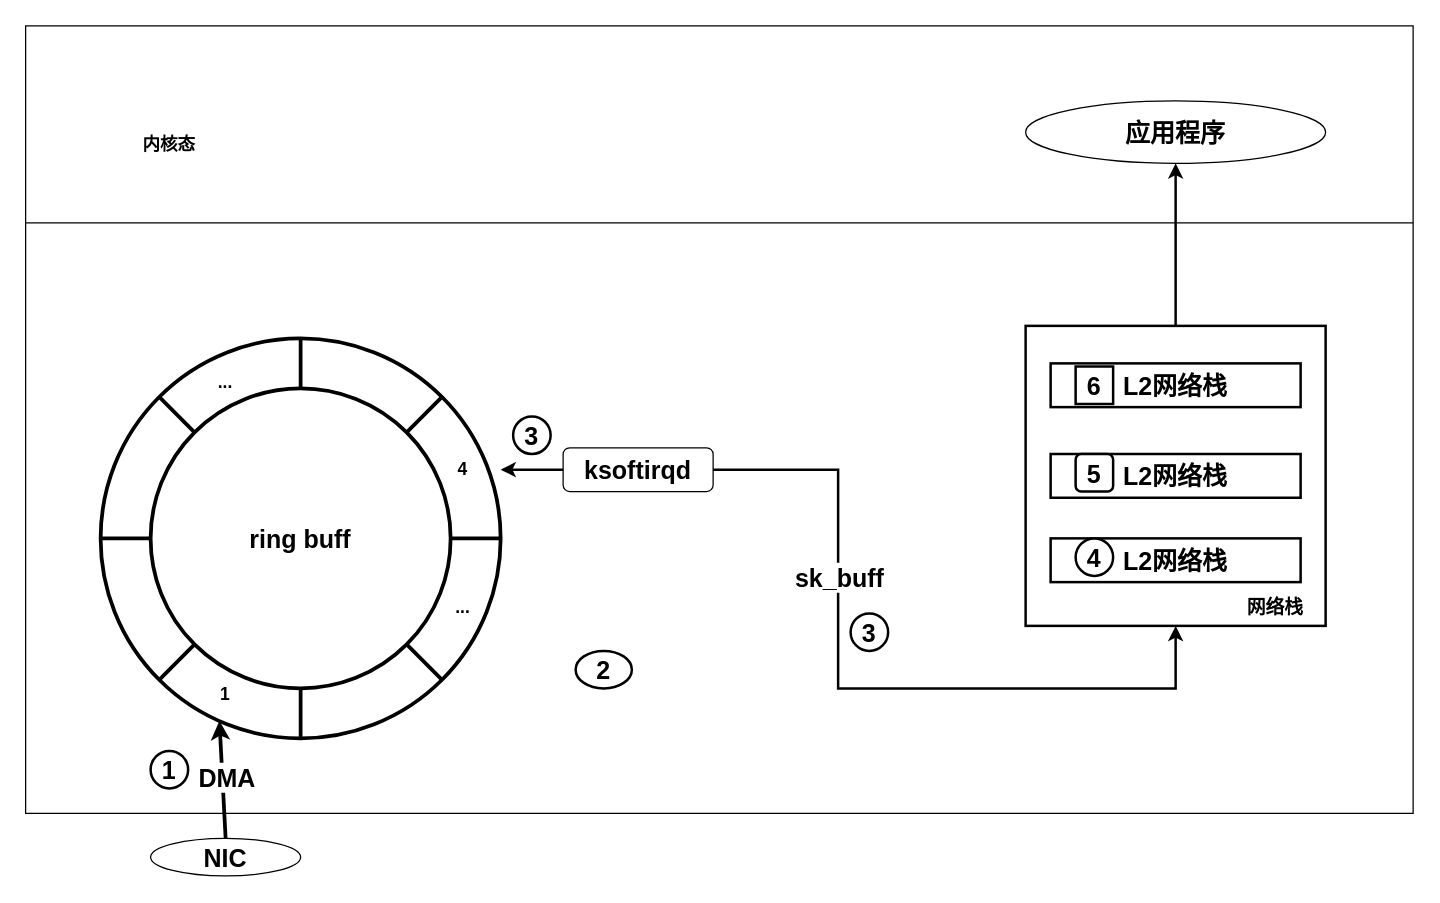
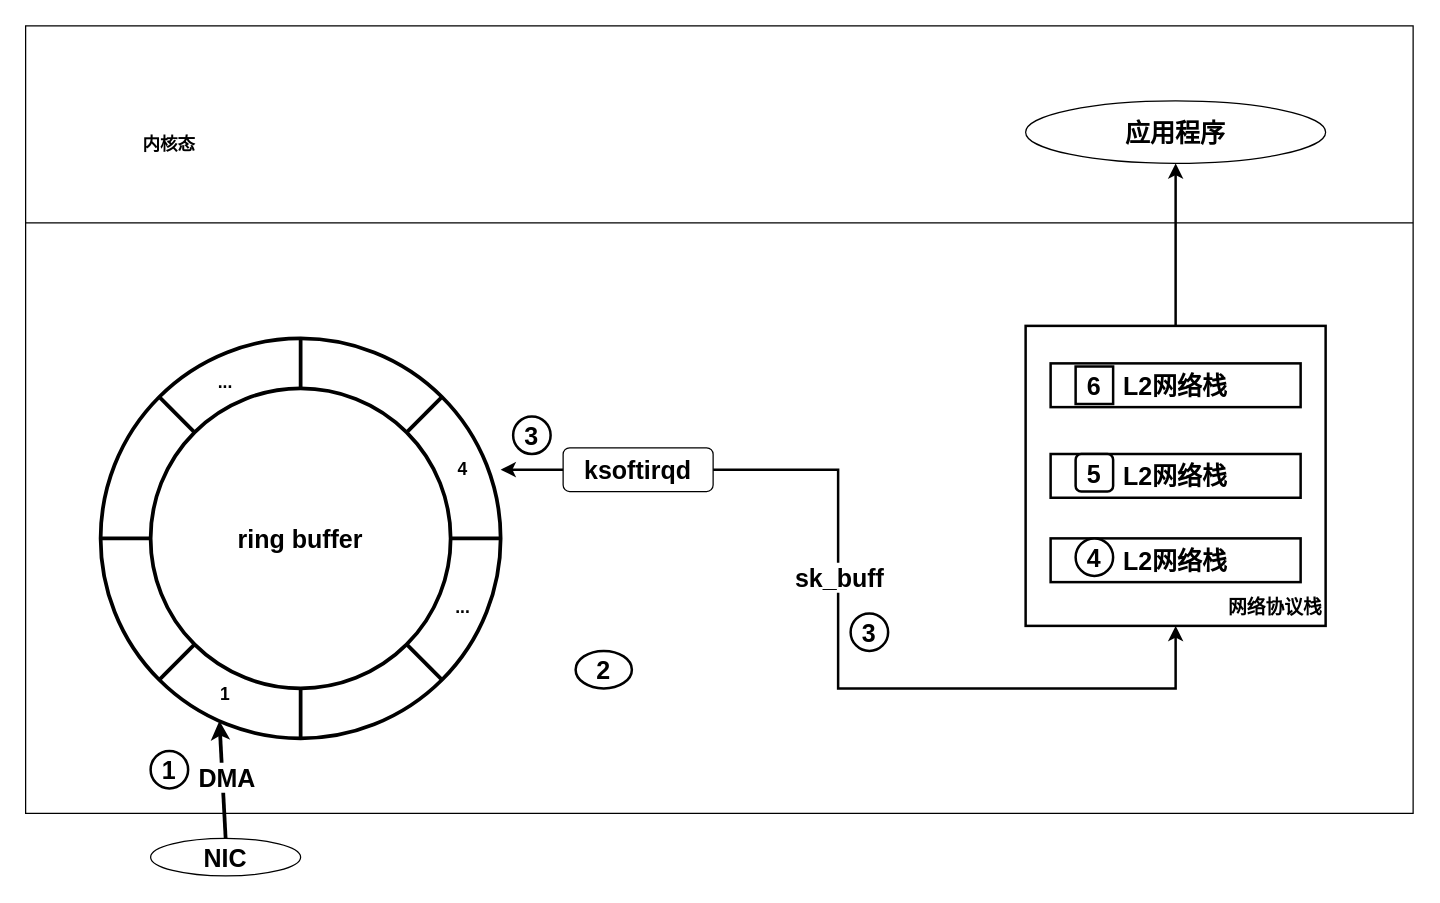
(301, 538) -> (301, 538)
(1276, 607) -> (1276, 607)
